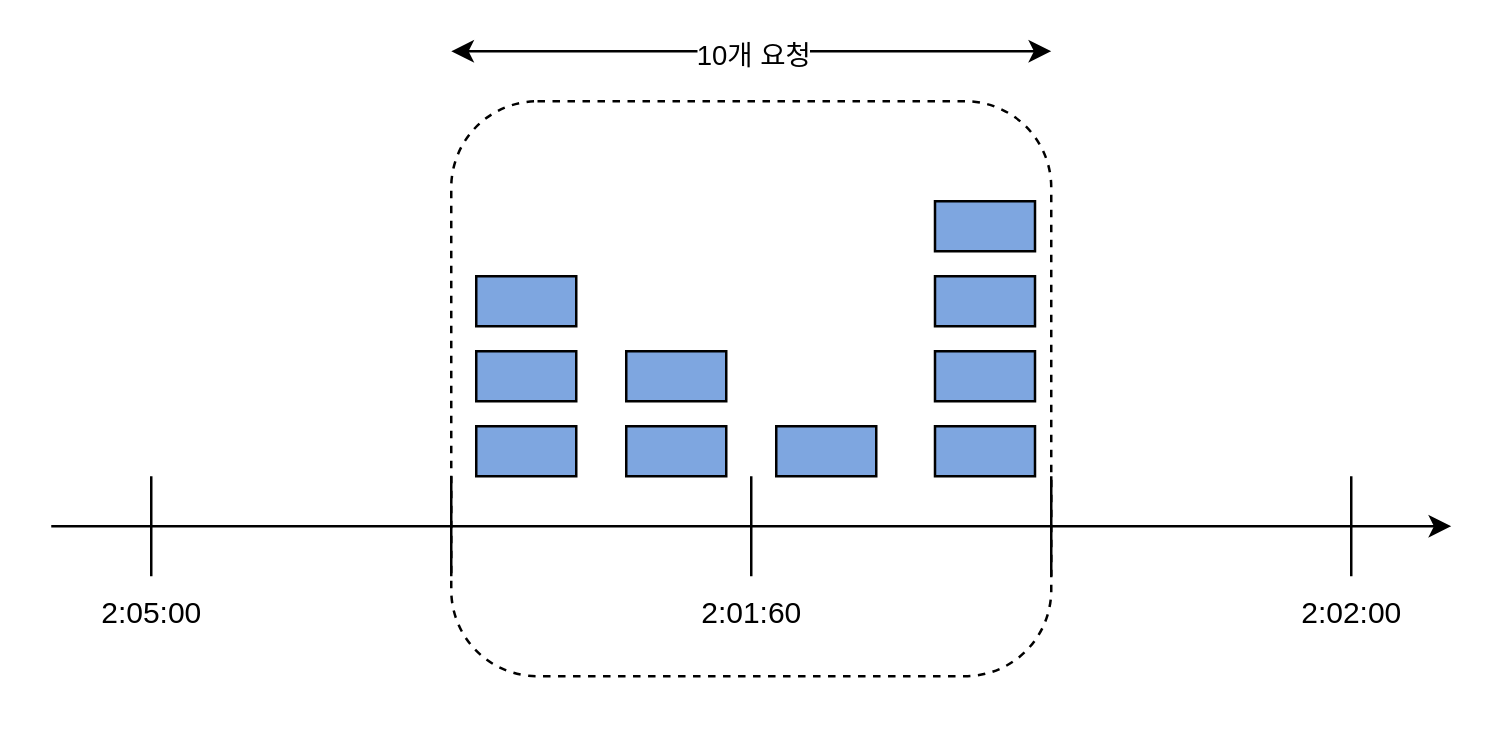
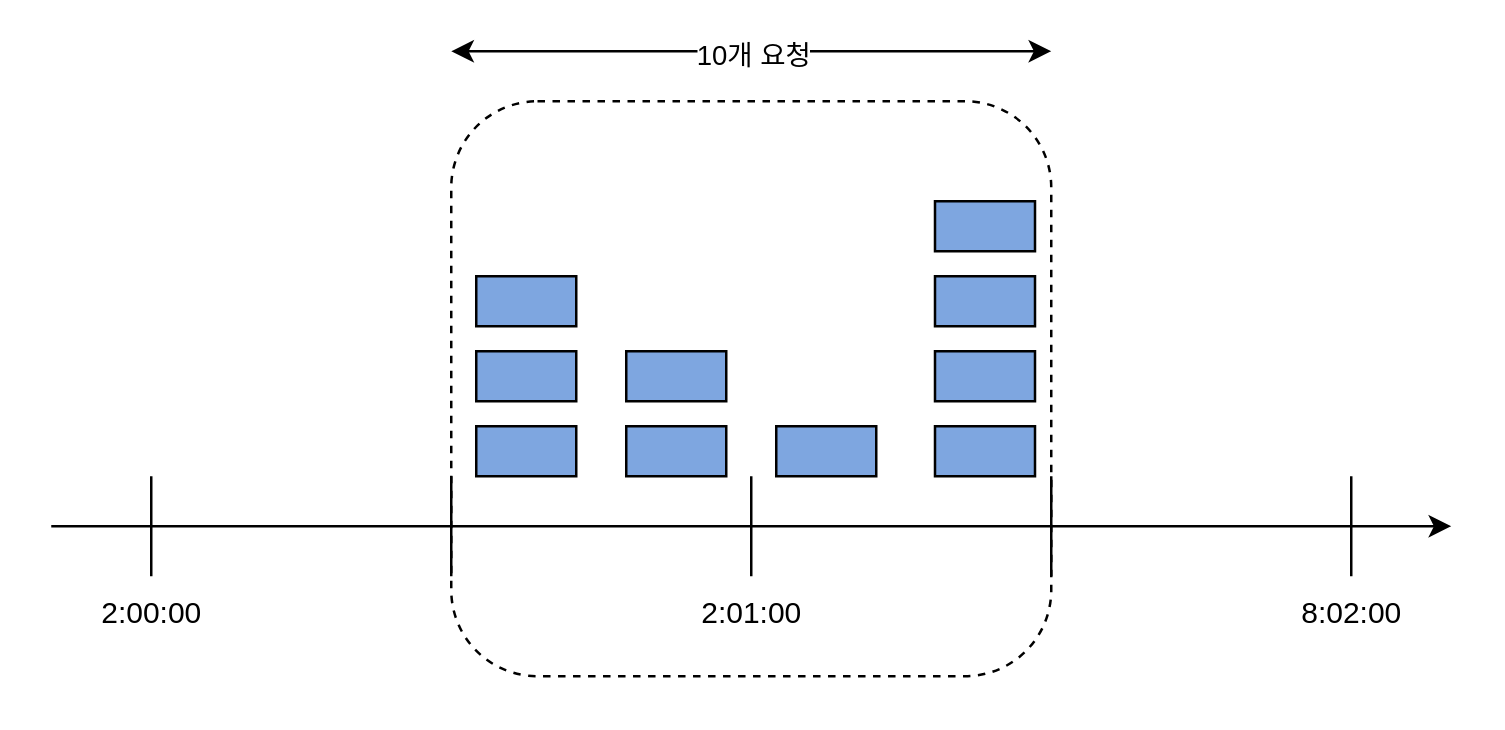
(153, 614) -> (153, 614)
(753, 614) -> (753, 614)
(1353, 614) -> (1353, 614)
